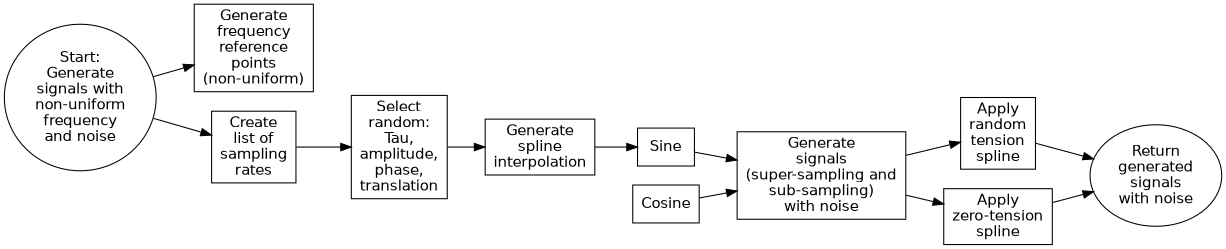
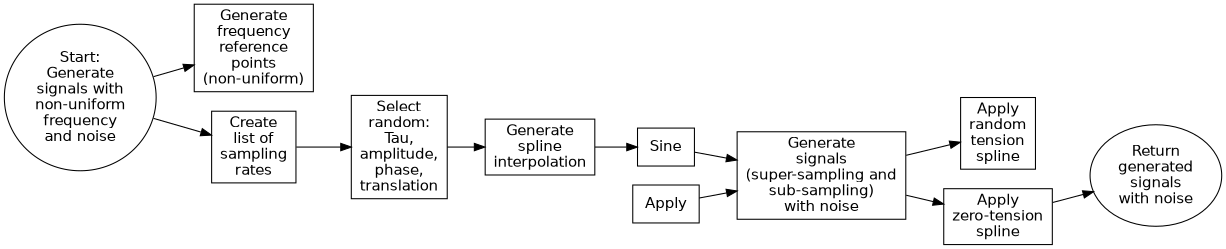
(1059, 150) -> none
(666, 204) -> (666, 204)
